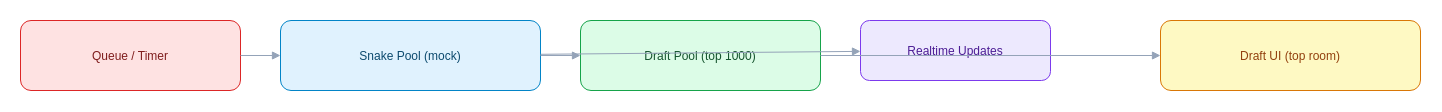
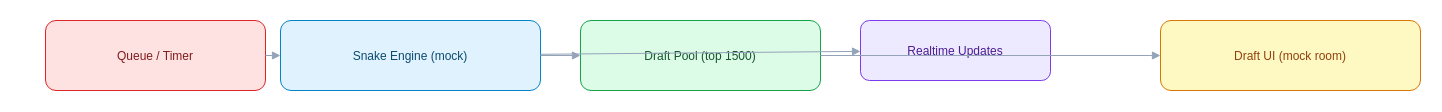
(131, 56) -> (156, 56)
(410, 56) -> (410, 56)
(700, 56) -> (700, 56)
(1290, 56) -> (1290, 56)
